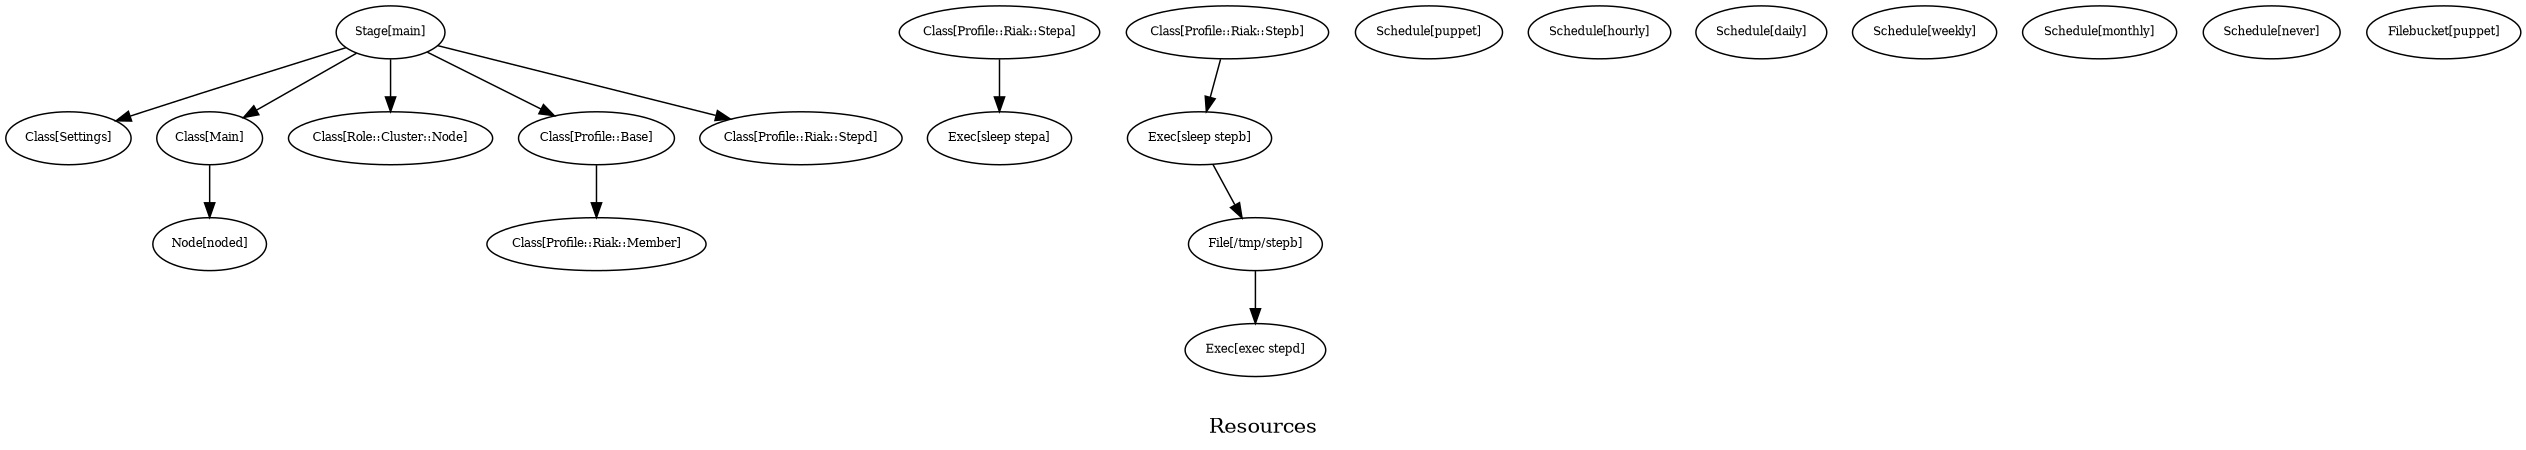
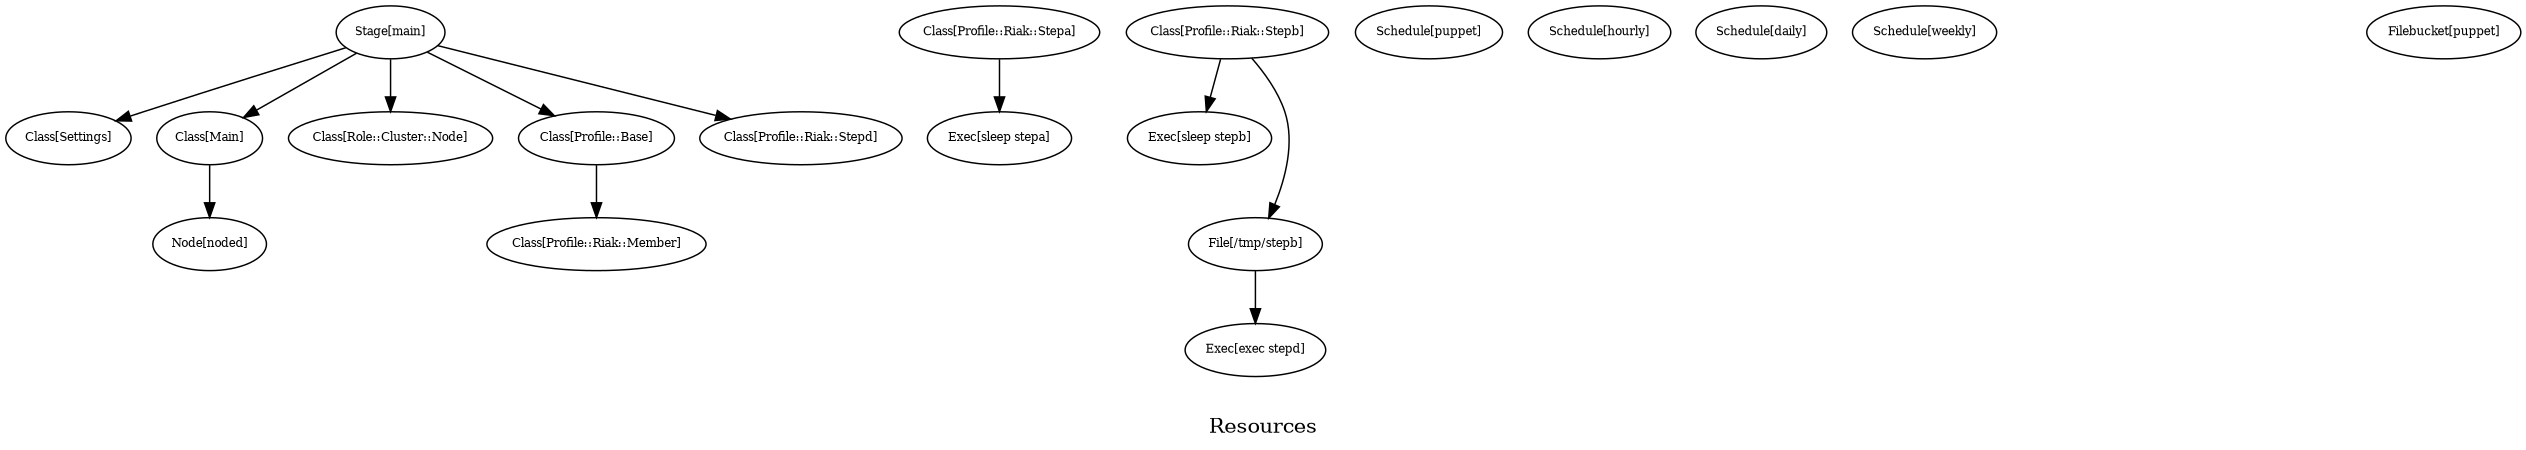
(2100, 32) -> none
(2272, 32) -> none
(1224, 185) -> (1288, 127)
